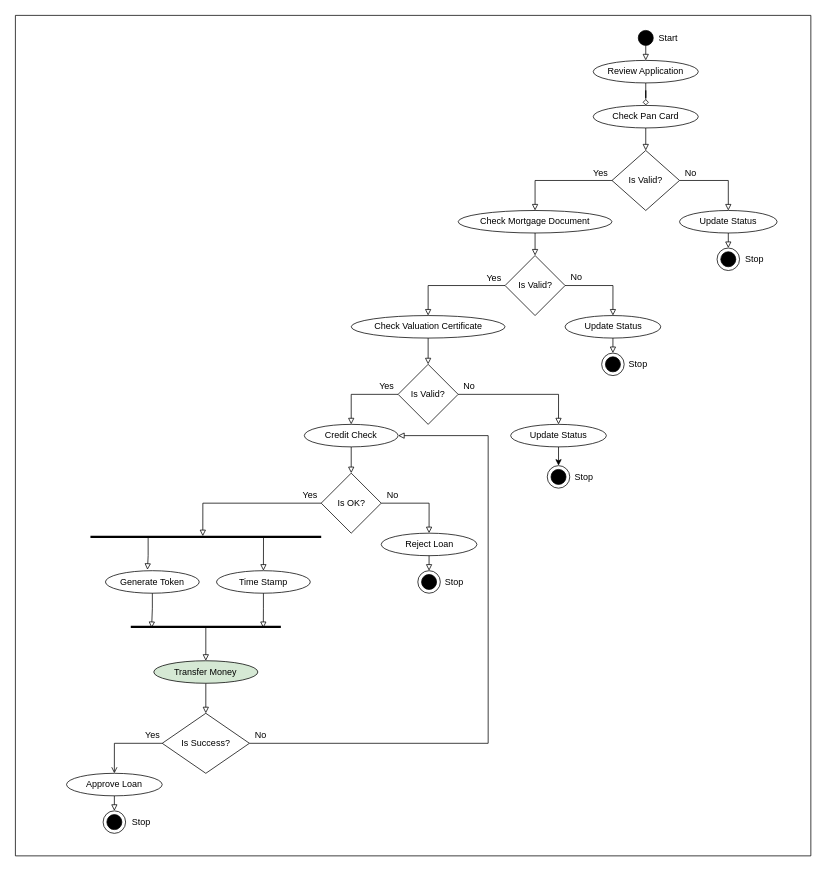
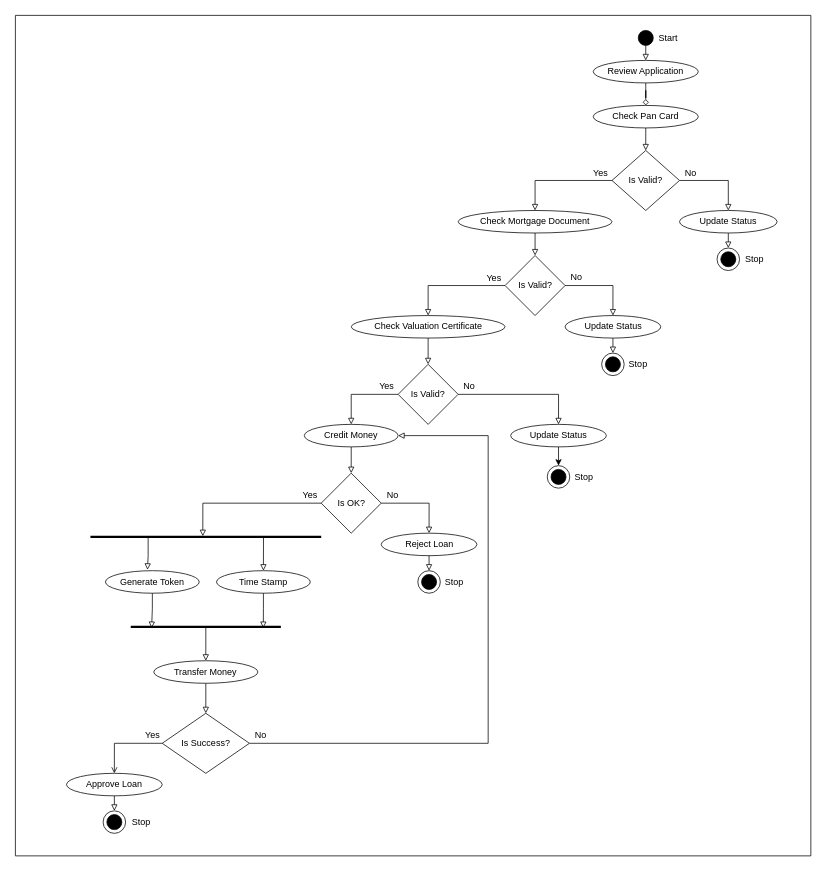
(351, 435) -> (351, 435)
(206, 672) -> (206, 672)
